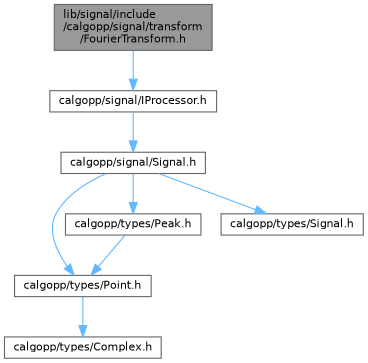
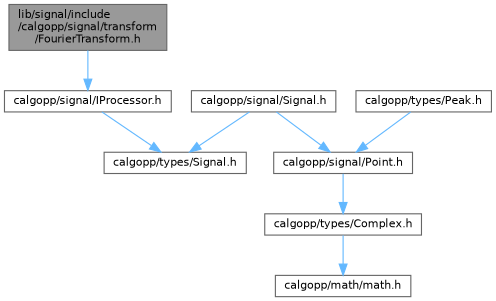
(133, 127) -> (127, 129)
(133, 188) -> none
(83, 286) -> (343, 163)
none -> (343, 286)
